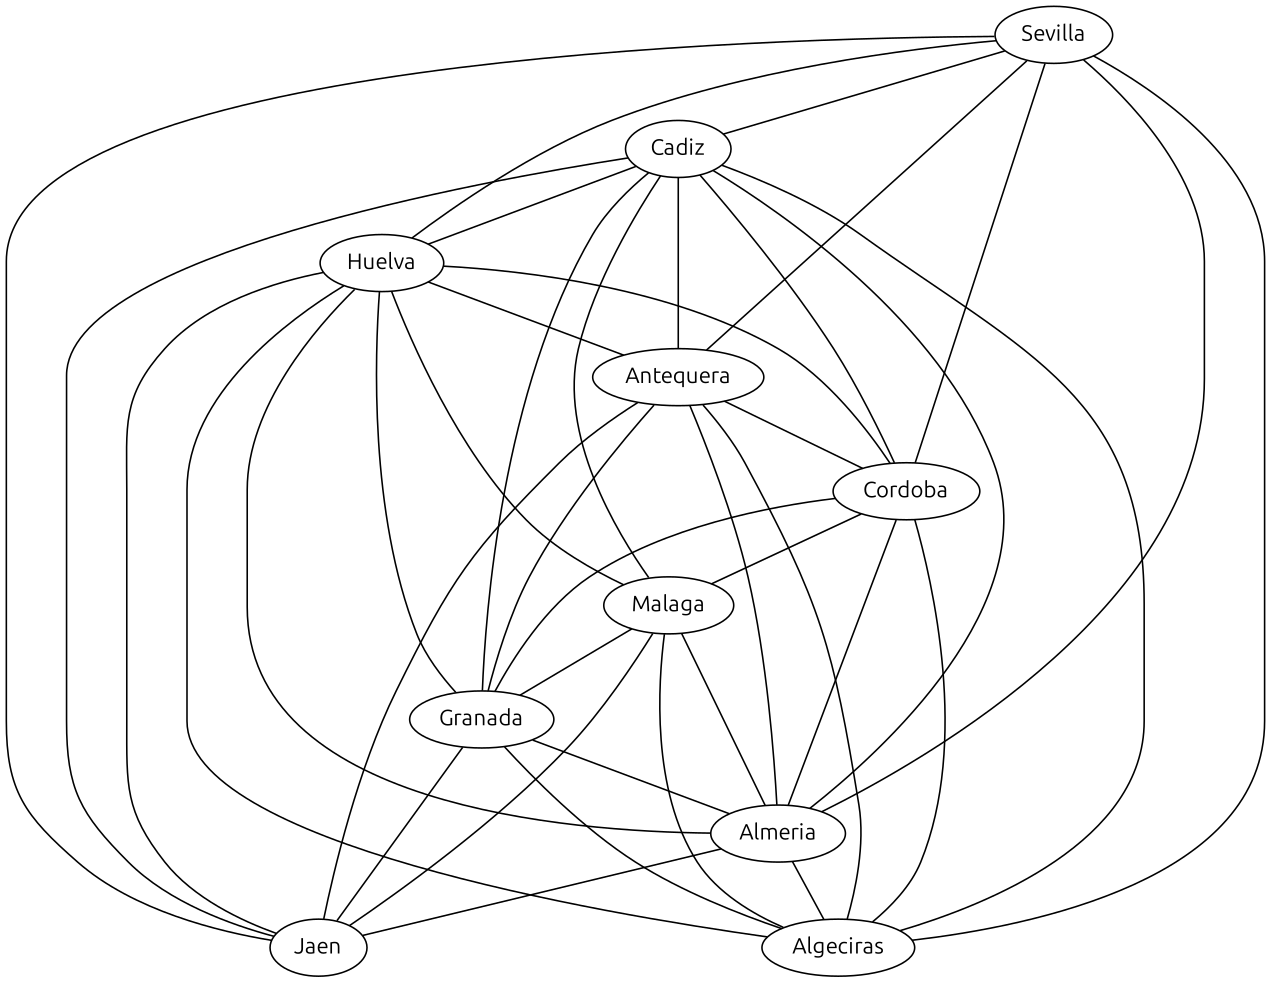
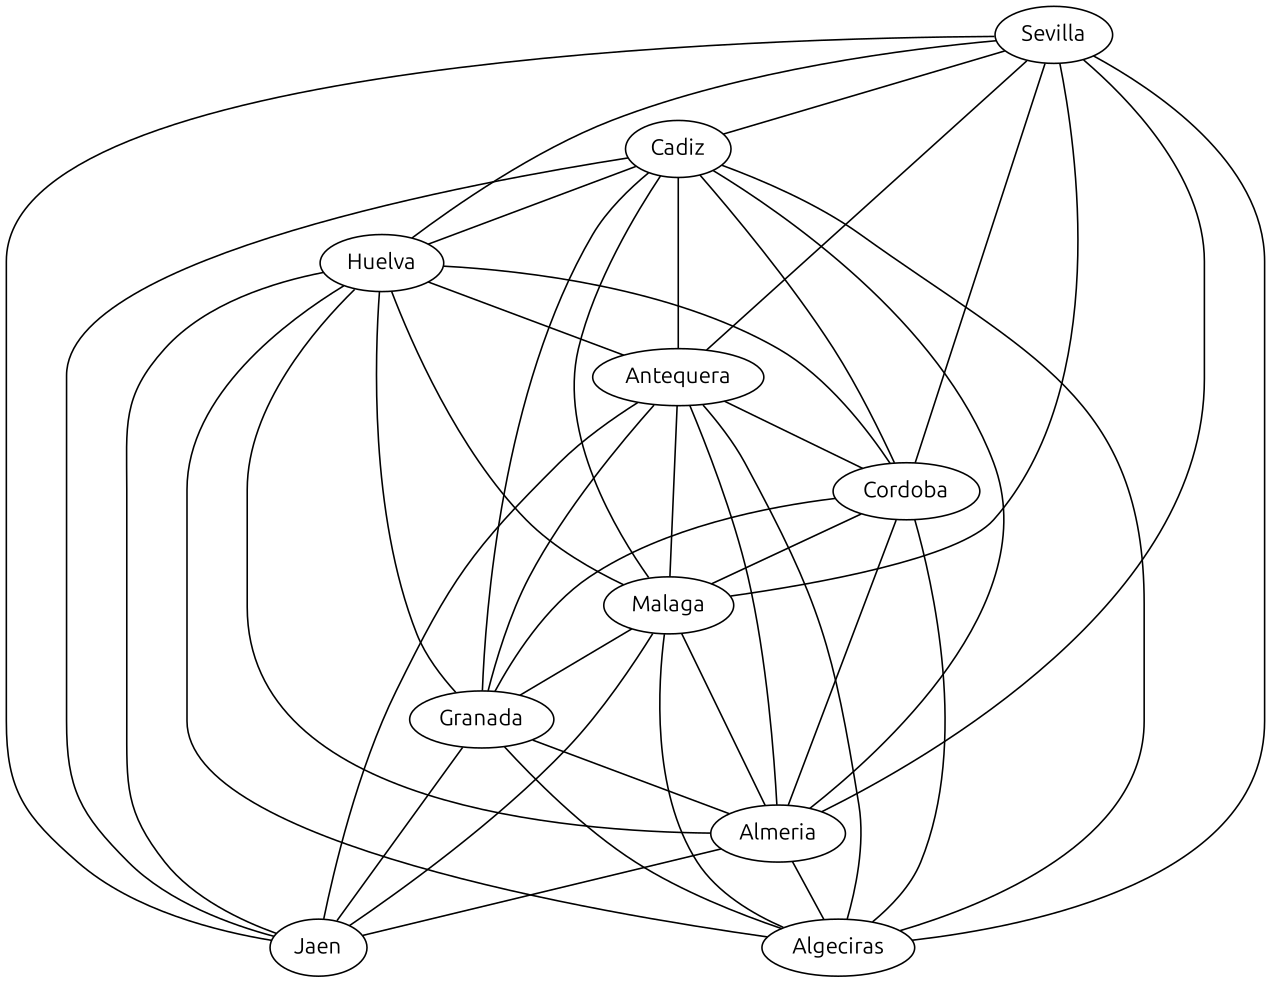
none -> (1044, 434)
none -> (674, 491)
